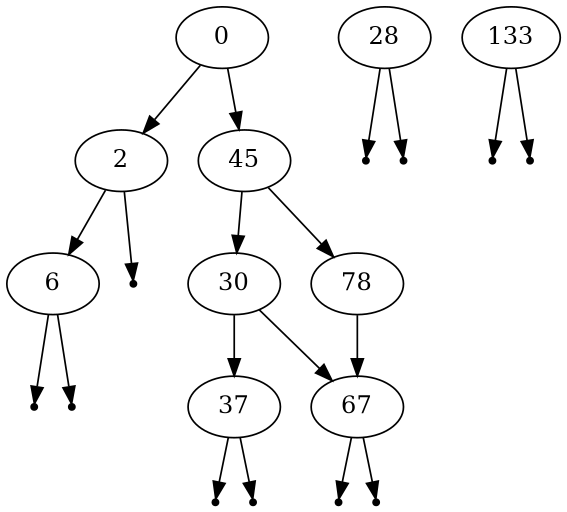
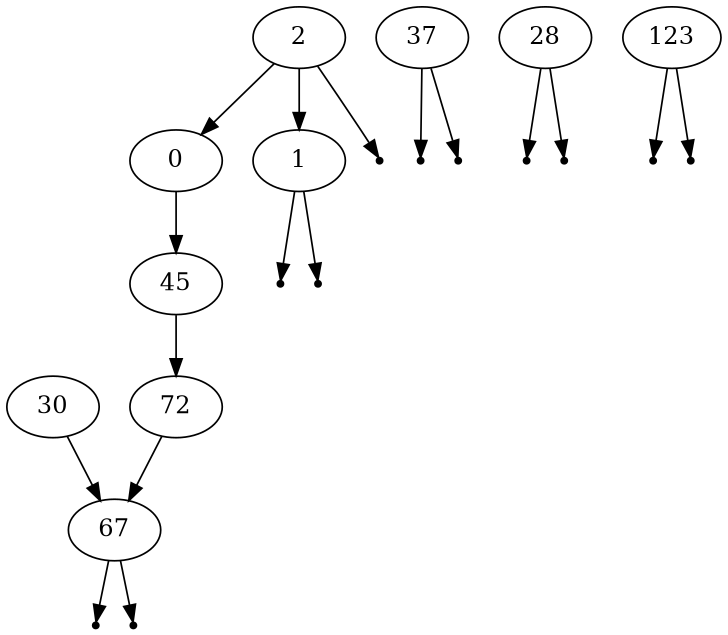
(511, 38) -> (672, 38)
(178, 92) -> (244, 93)
(240, 214) -> none
(53, 284) -> (299, 161)
(357, 284) -> (176, 407)
(234, 337) -> none
